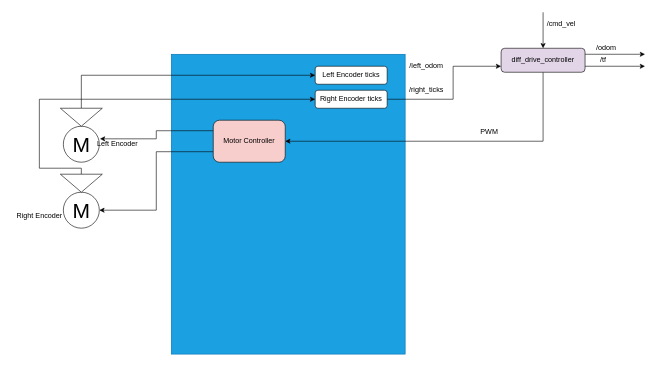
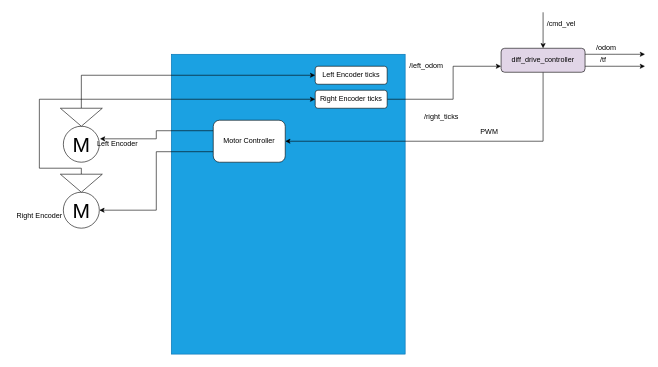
(426, 90) -> (441, 117)
(249, 141) -> (249, 141)
